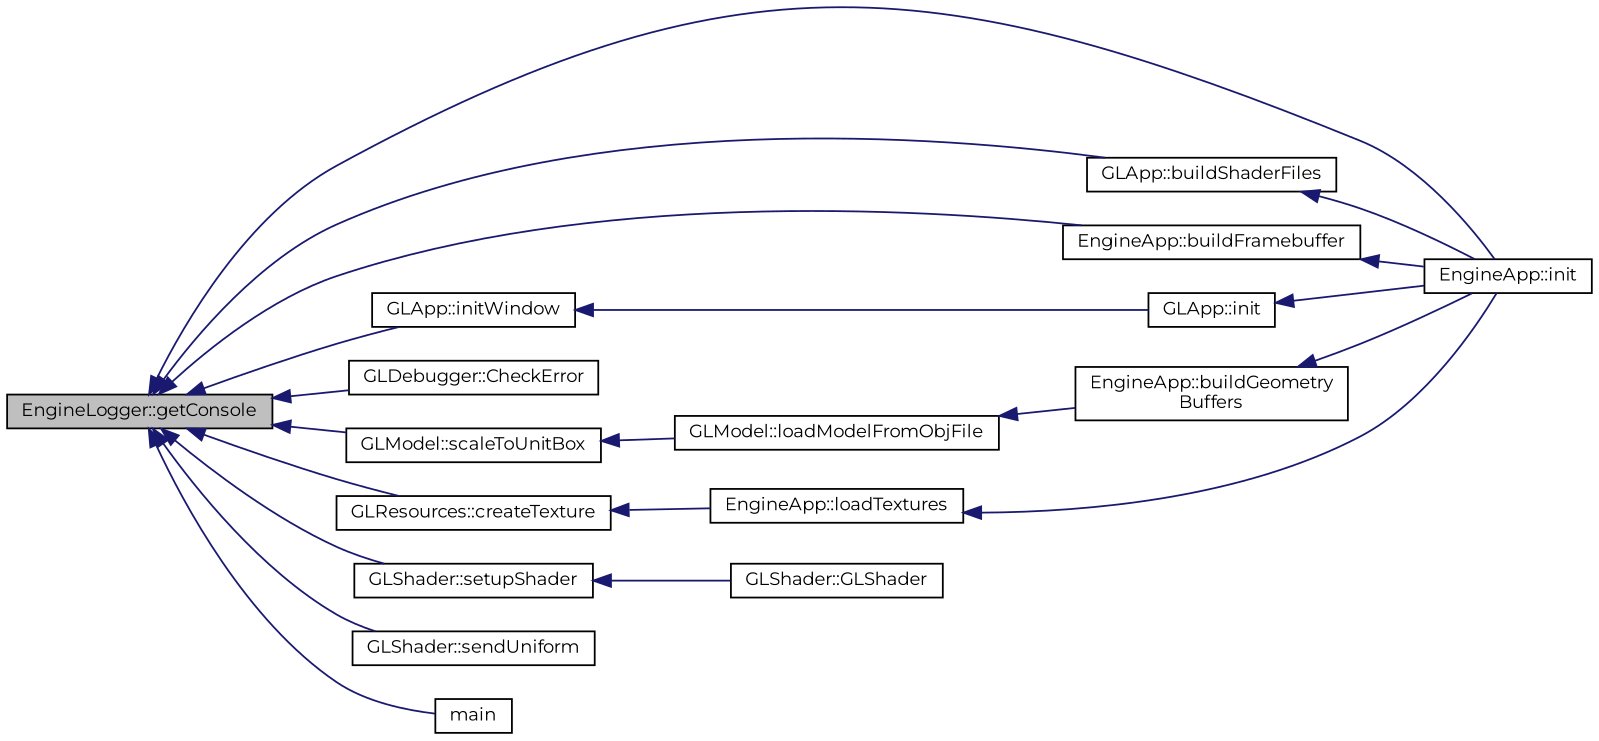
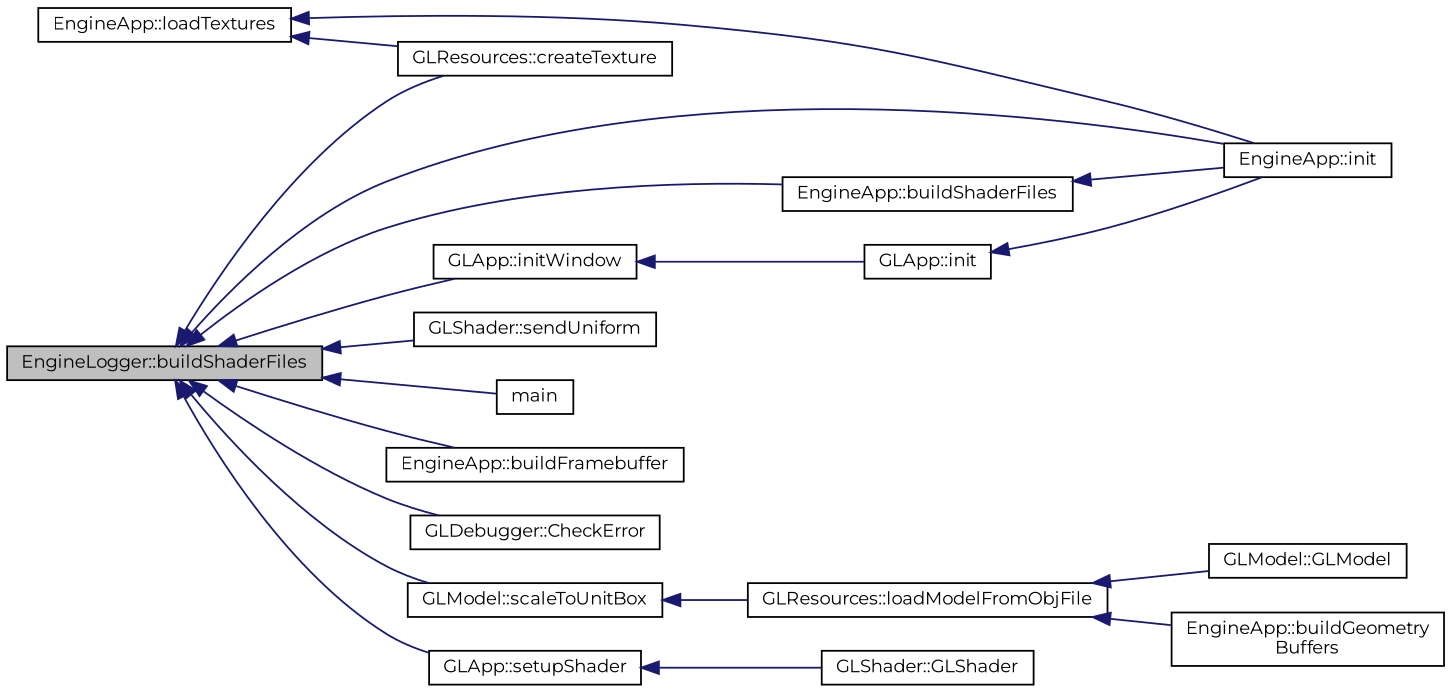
(1212, 175) -> (928, 194)
(1401, 264) -> none
(1395, 329) -> none
(140, 411) -> (165, 363)
(837, 433) -> (928, 600)
(670, 509) -> (353, 42)
none -> (1308, 561)
(474, 581) -> (535, 668)
